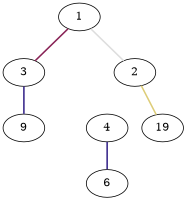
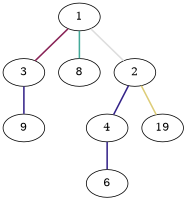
none -> (79, 72)
none -> (121, 100)
